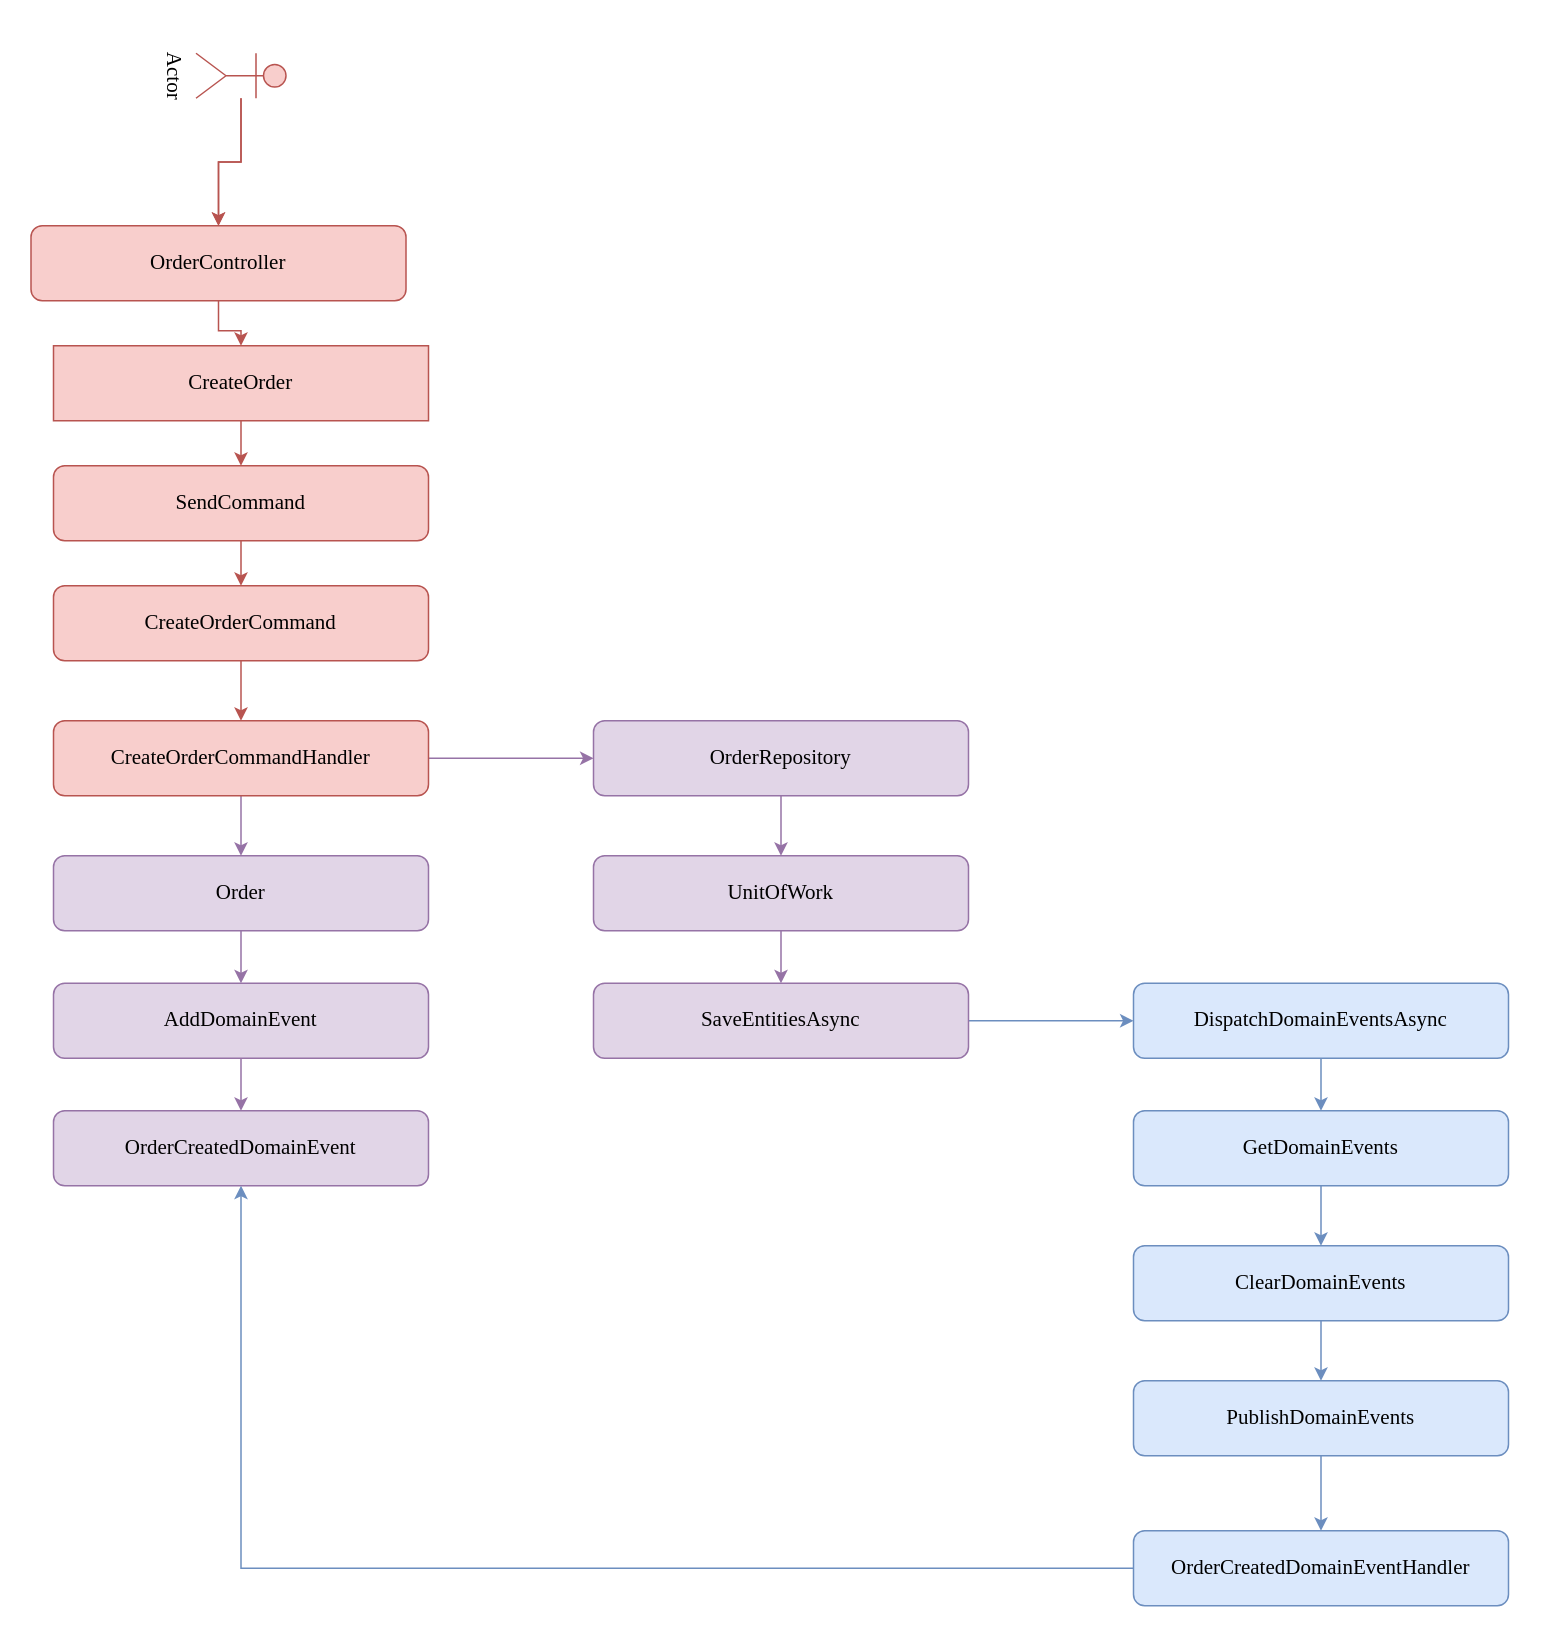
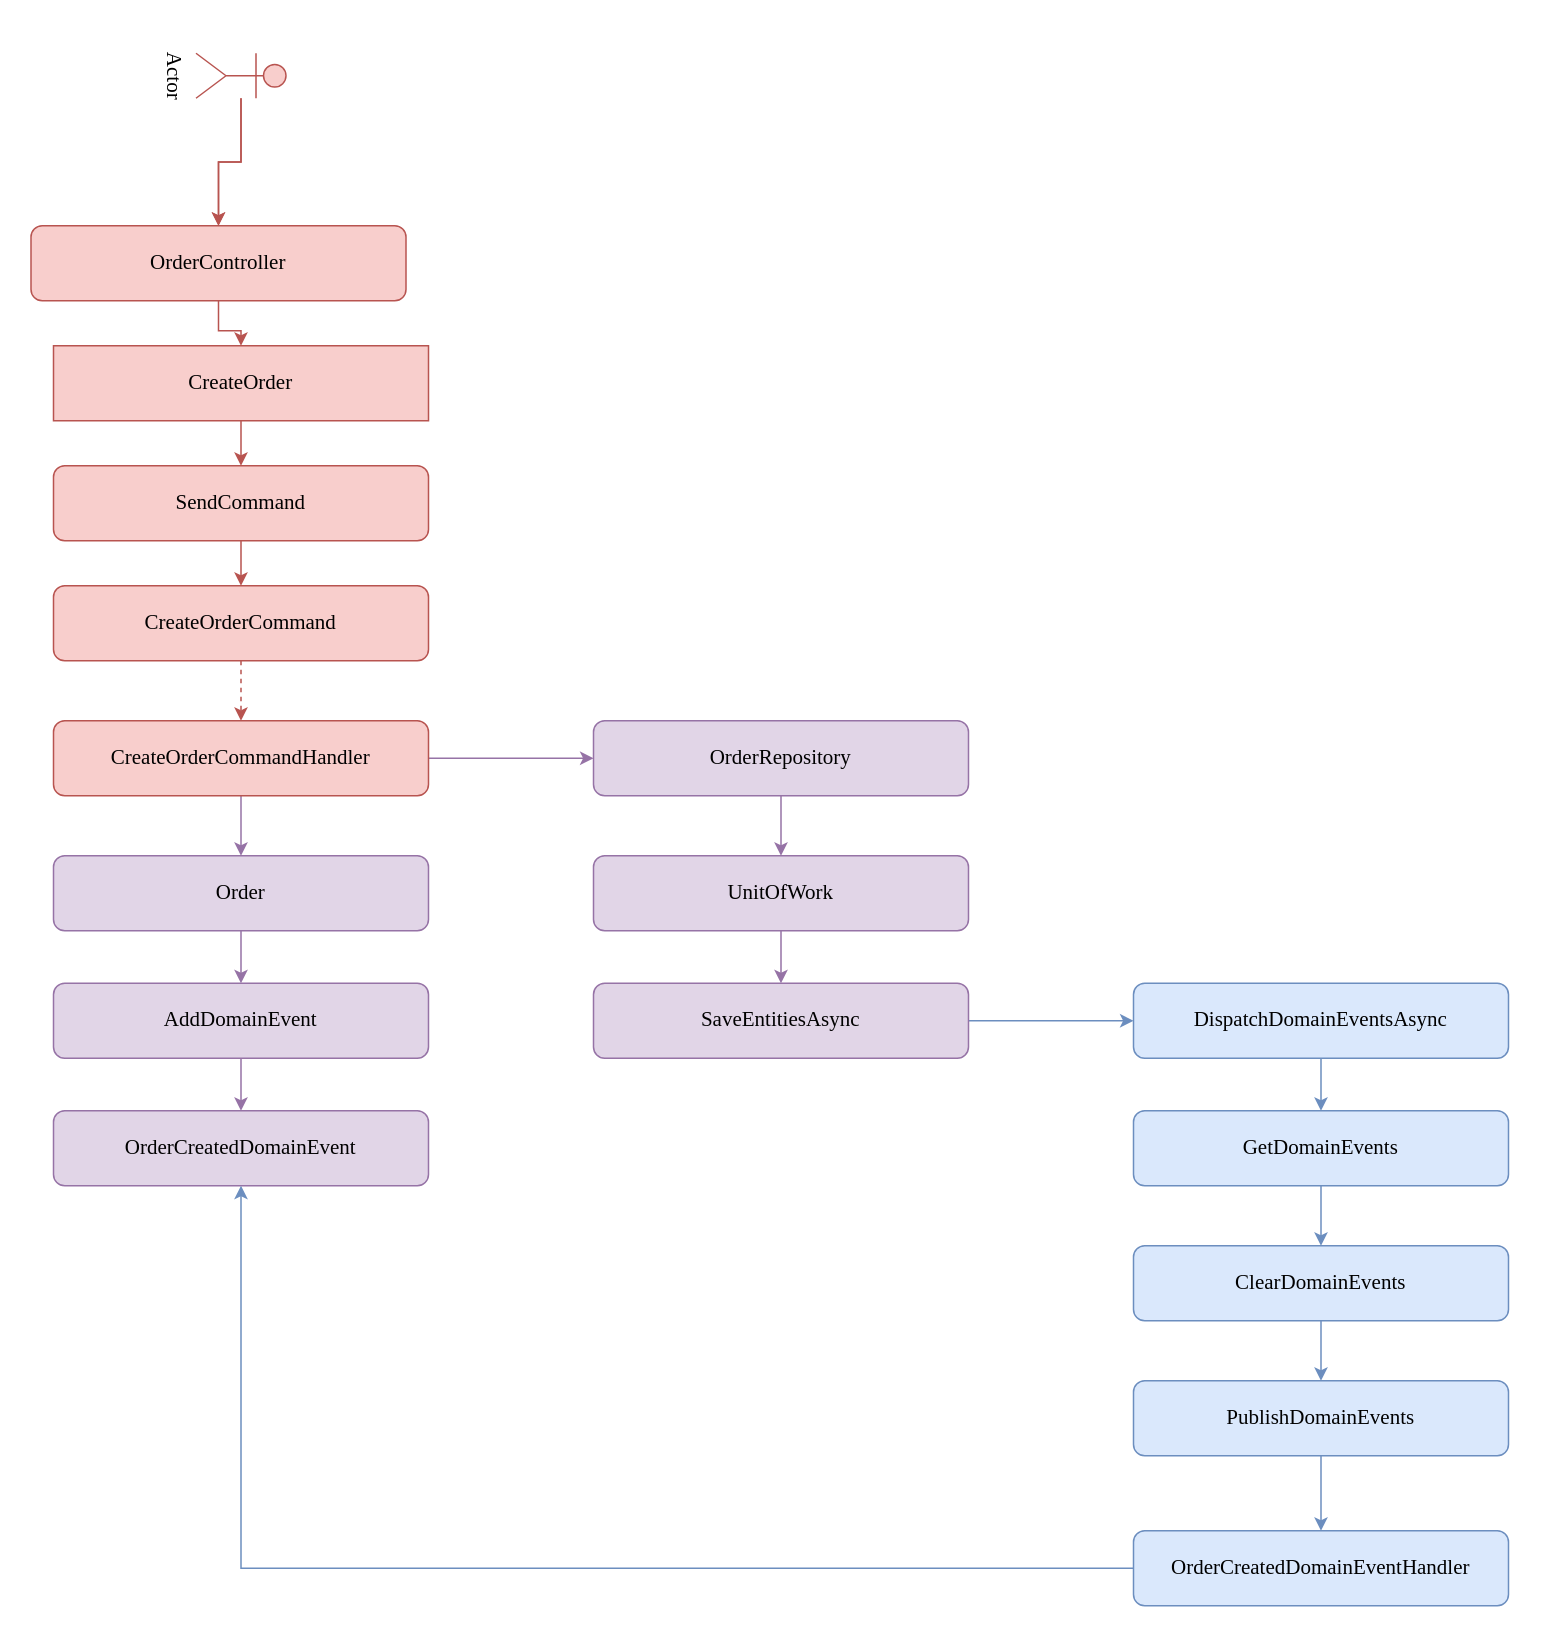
(241, 685) -> (241, 685)
